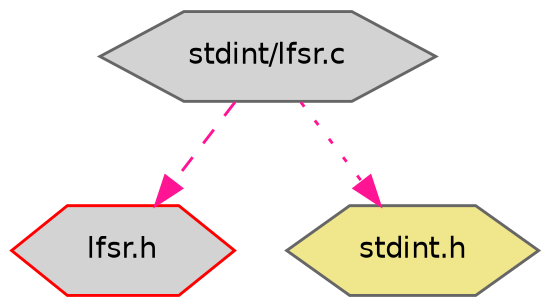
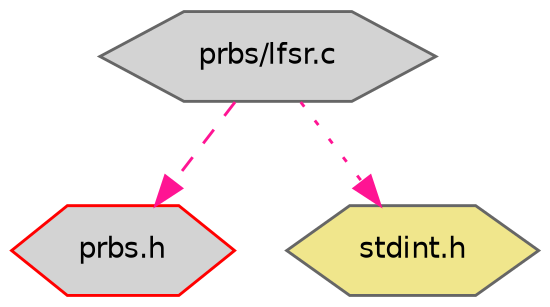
(268, 56) -> (268, 56)
(123, 251) -> (123, 251)
